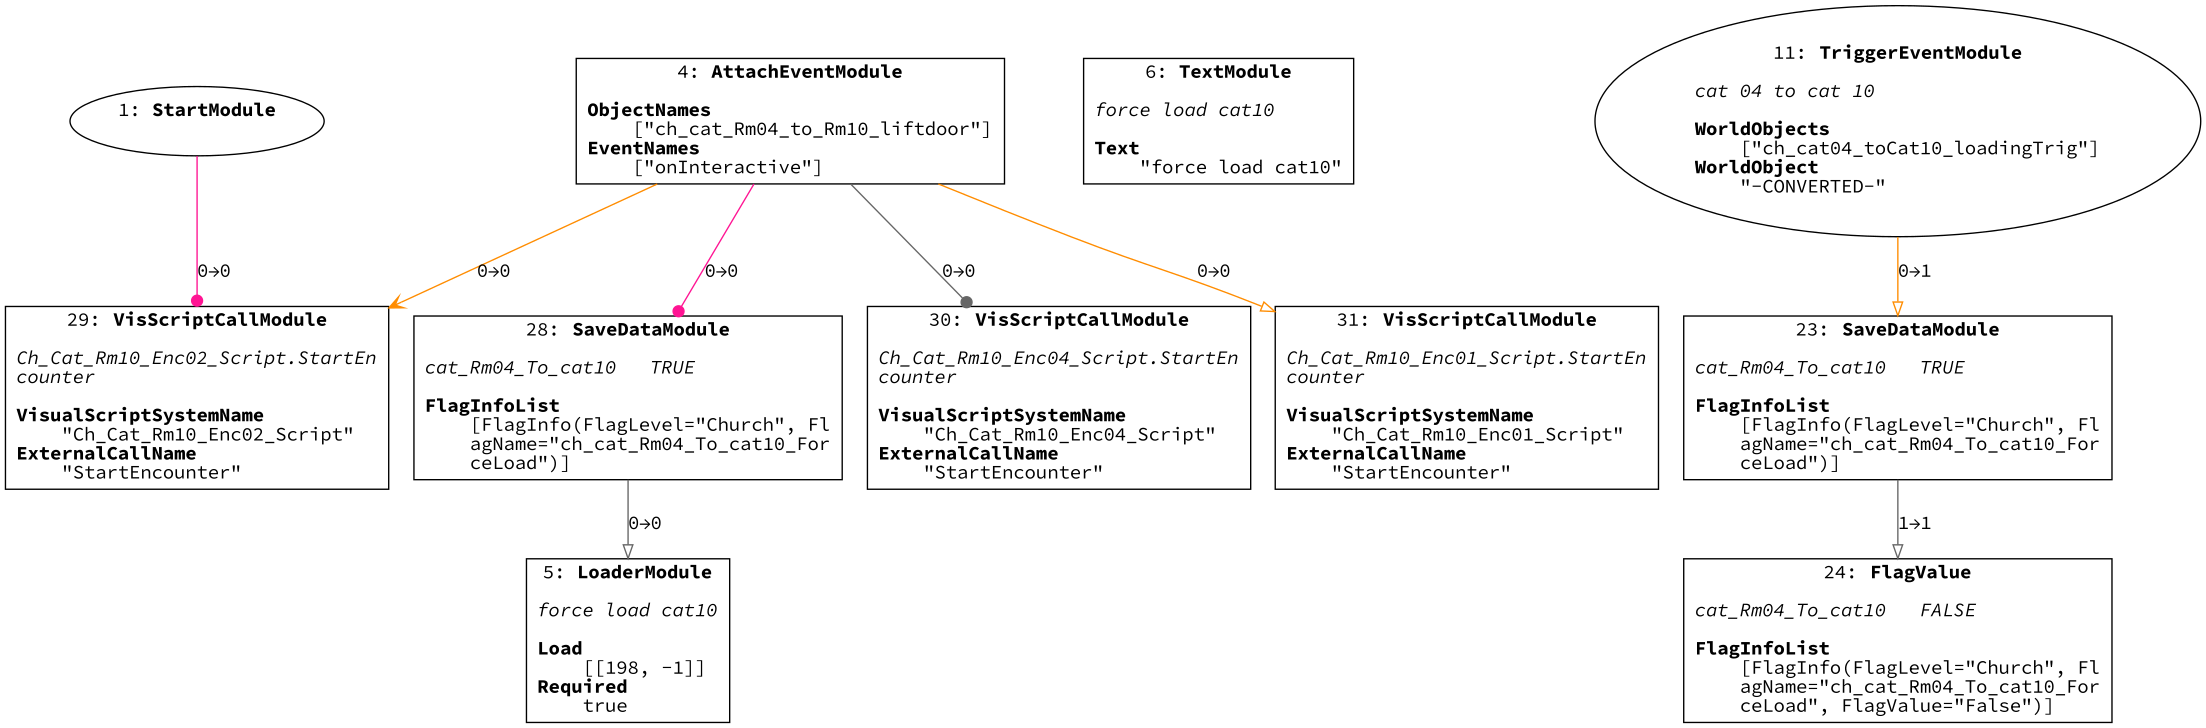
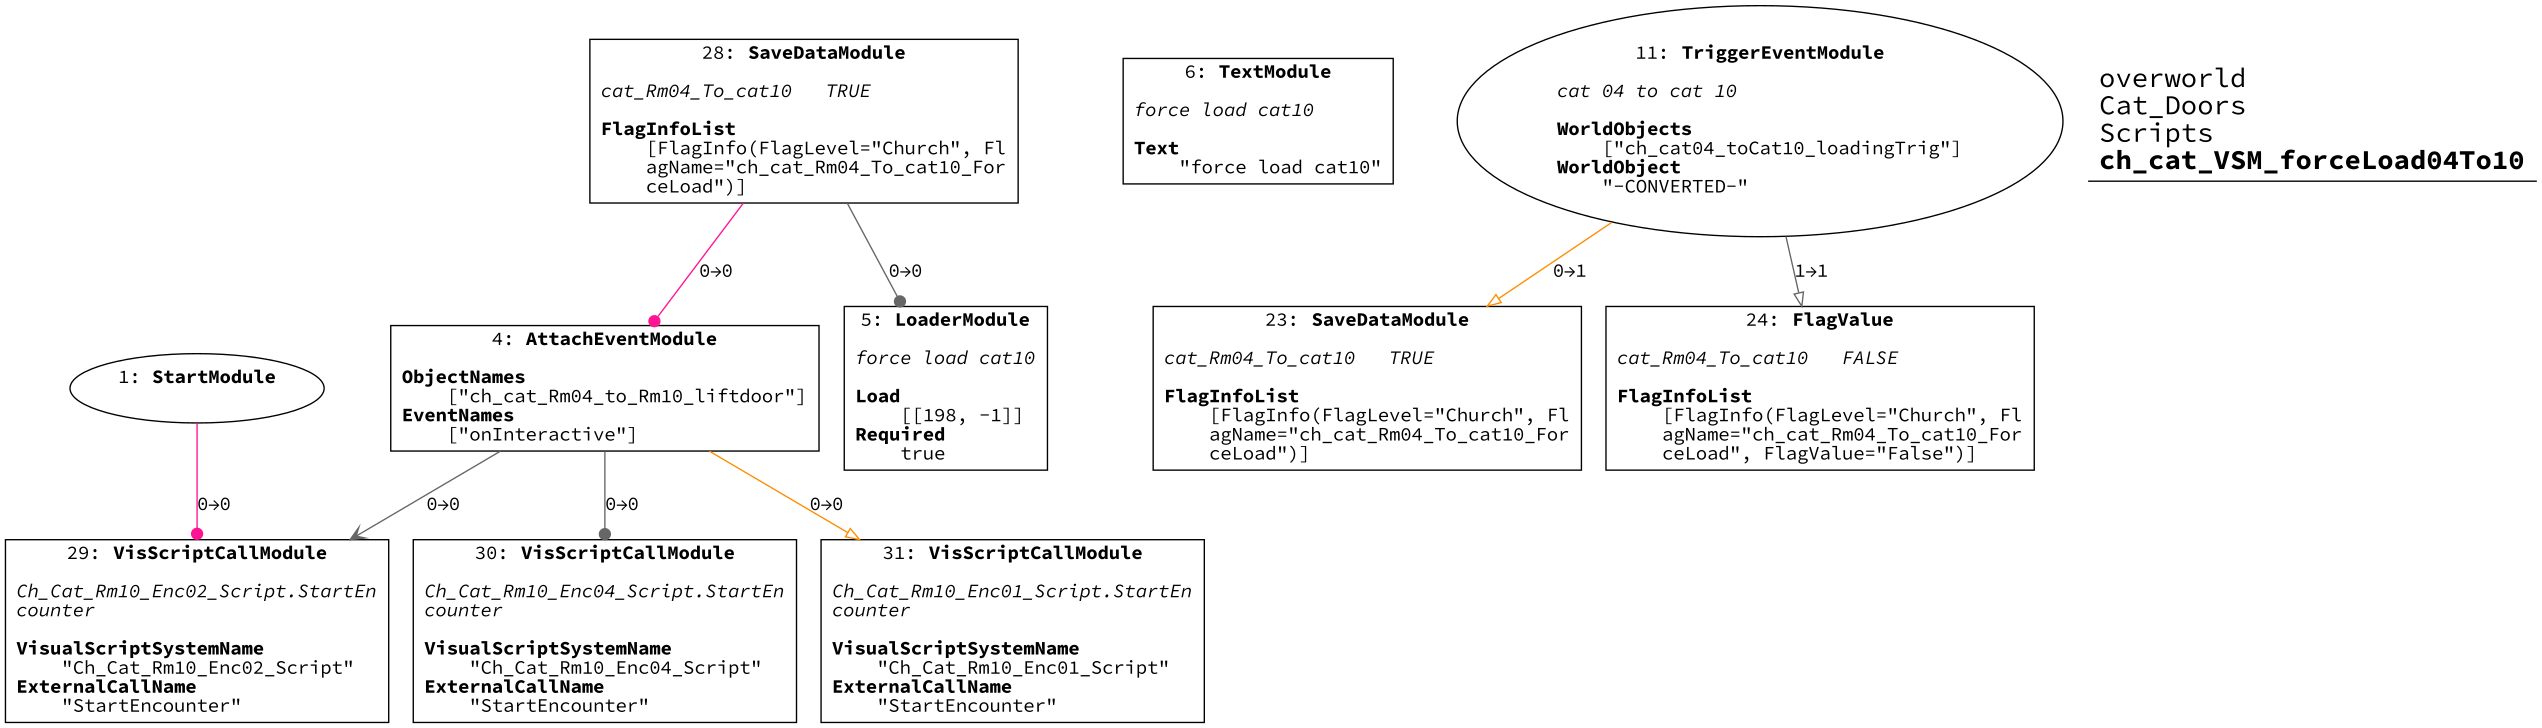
none -> (2312, 121)
(529, 243) -> (431, 492)
(718, 245) -> (701, 260)
(628, 512) -> (872, 250)
(1898, 512) -> (1792, 265)
